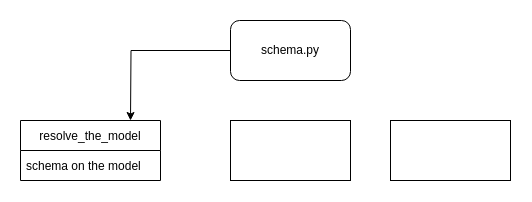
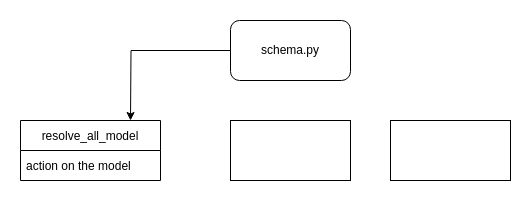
(90, 136) -> (90, 136)
(84, 166) -> (82, 166)
